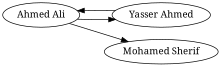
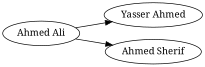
(100, 10) -> none
(161, 52) -> (153, 52)
